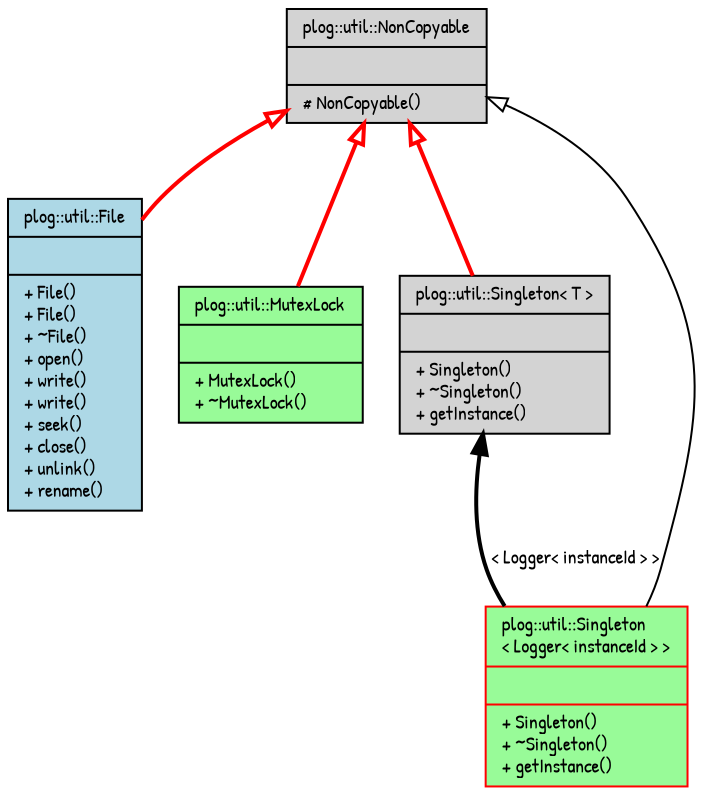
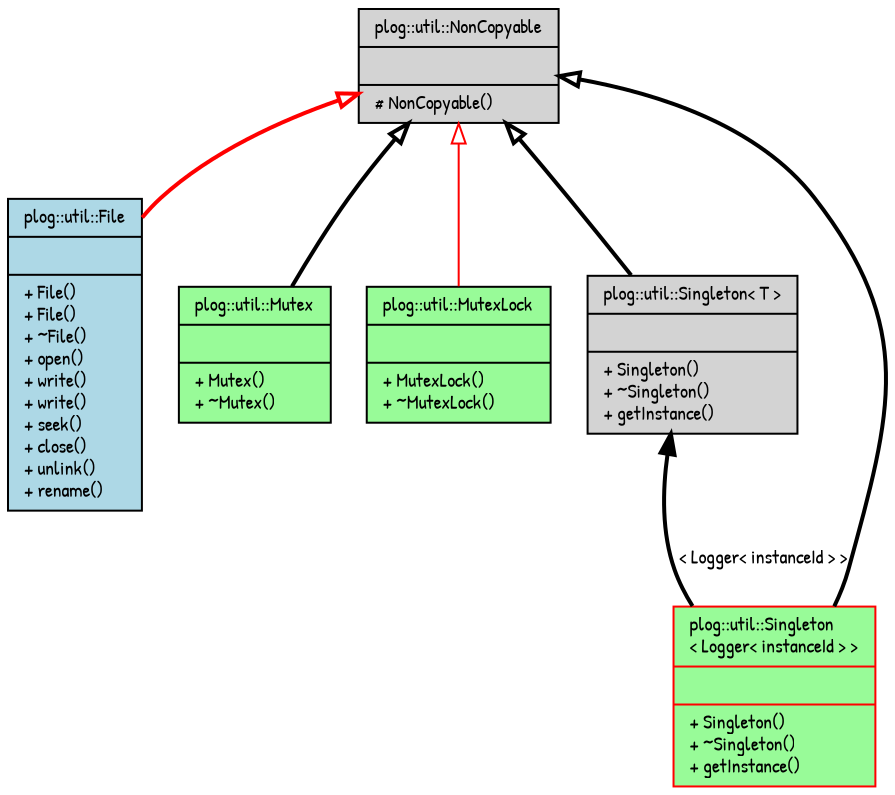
(445, 209) -> (576, 207)
(327, 214) -> (459, 215)
(685, 321) -> (858, 267)
none -> (255, 355)
